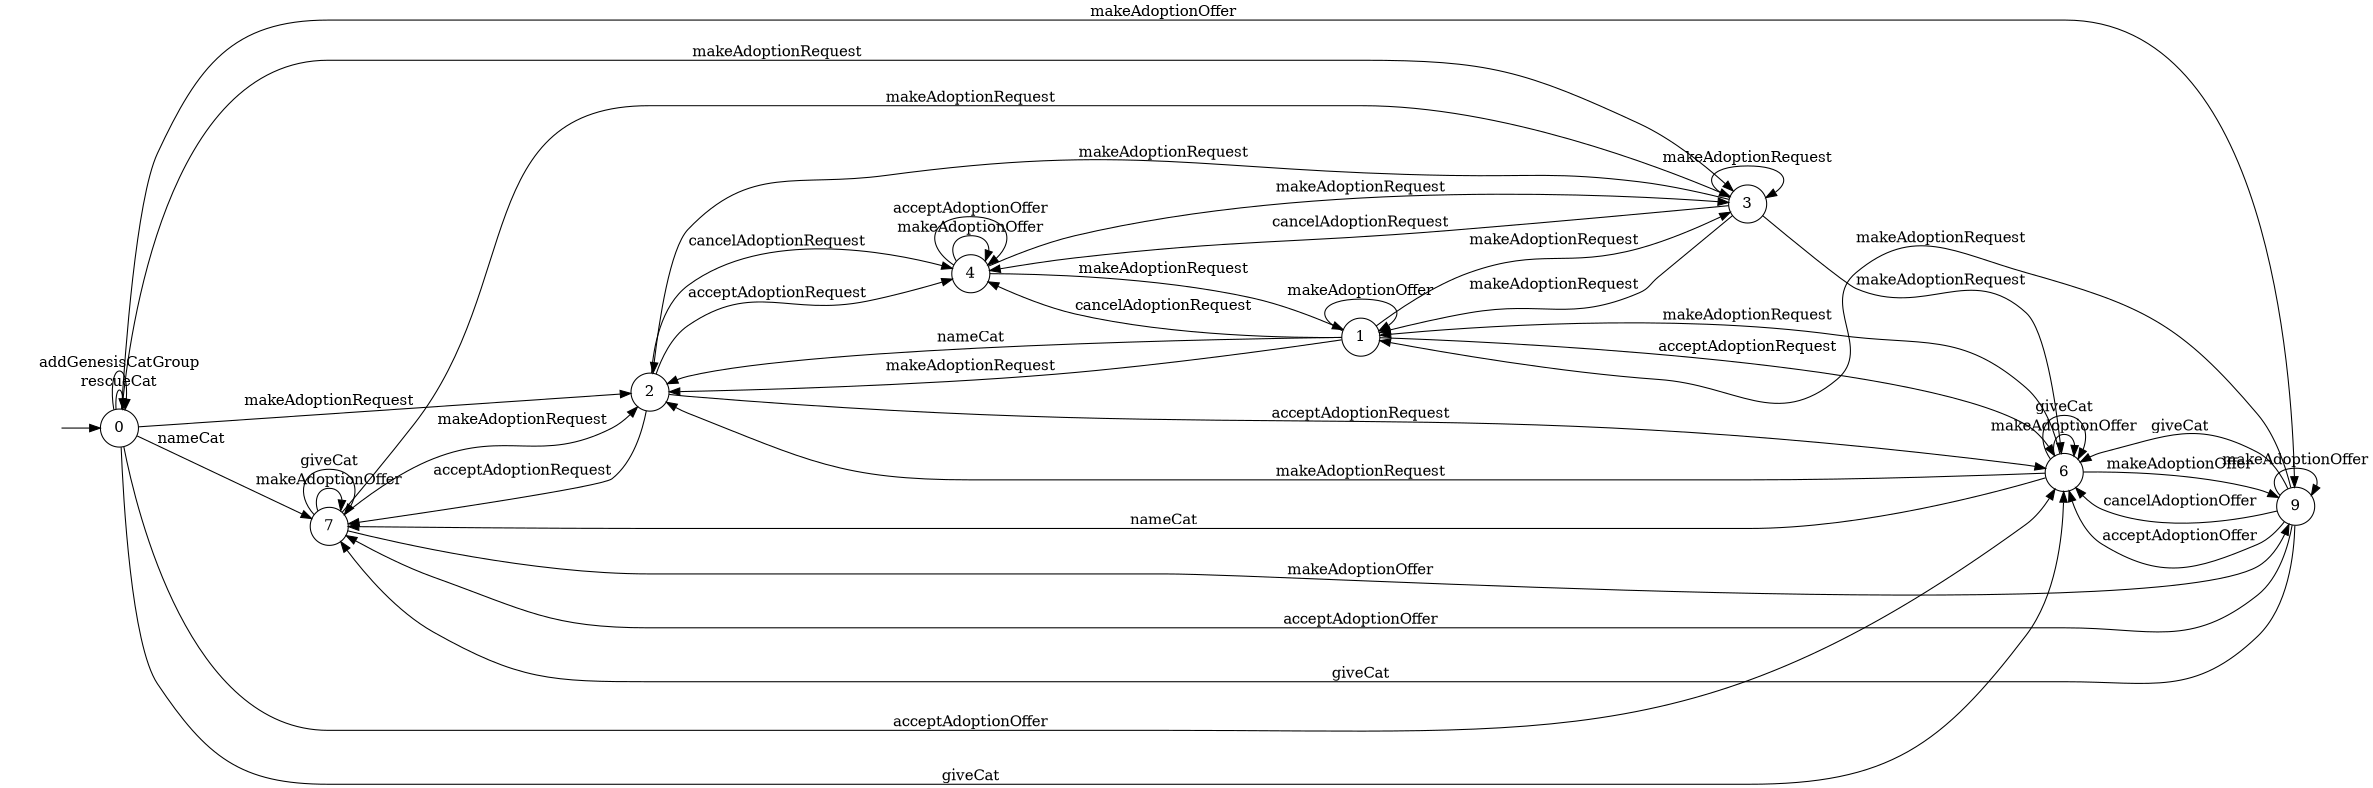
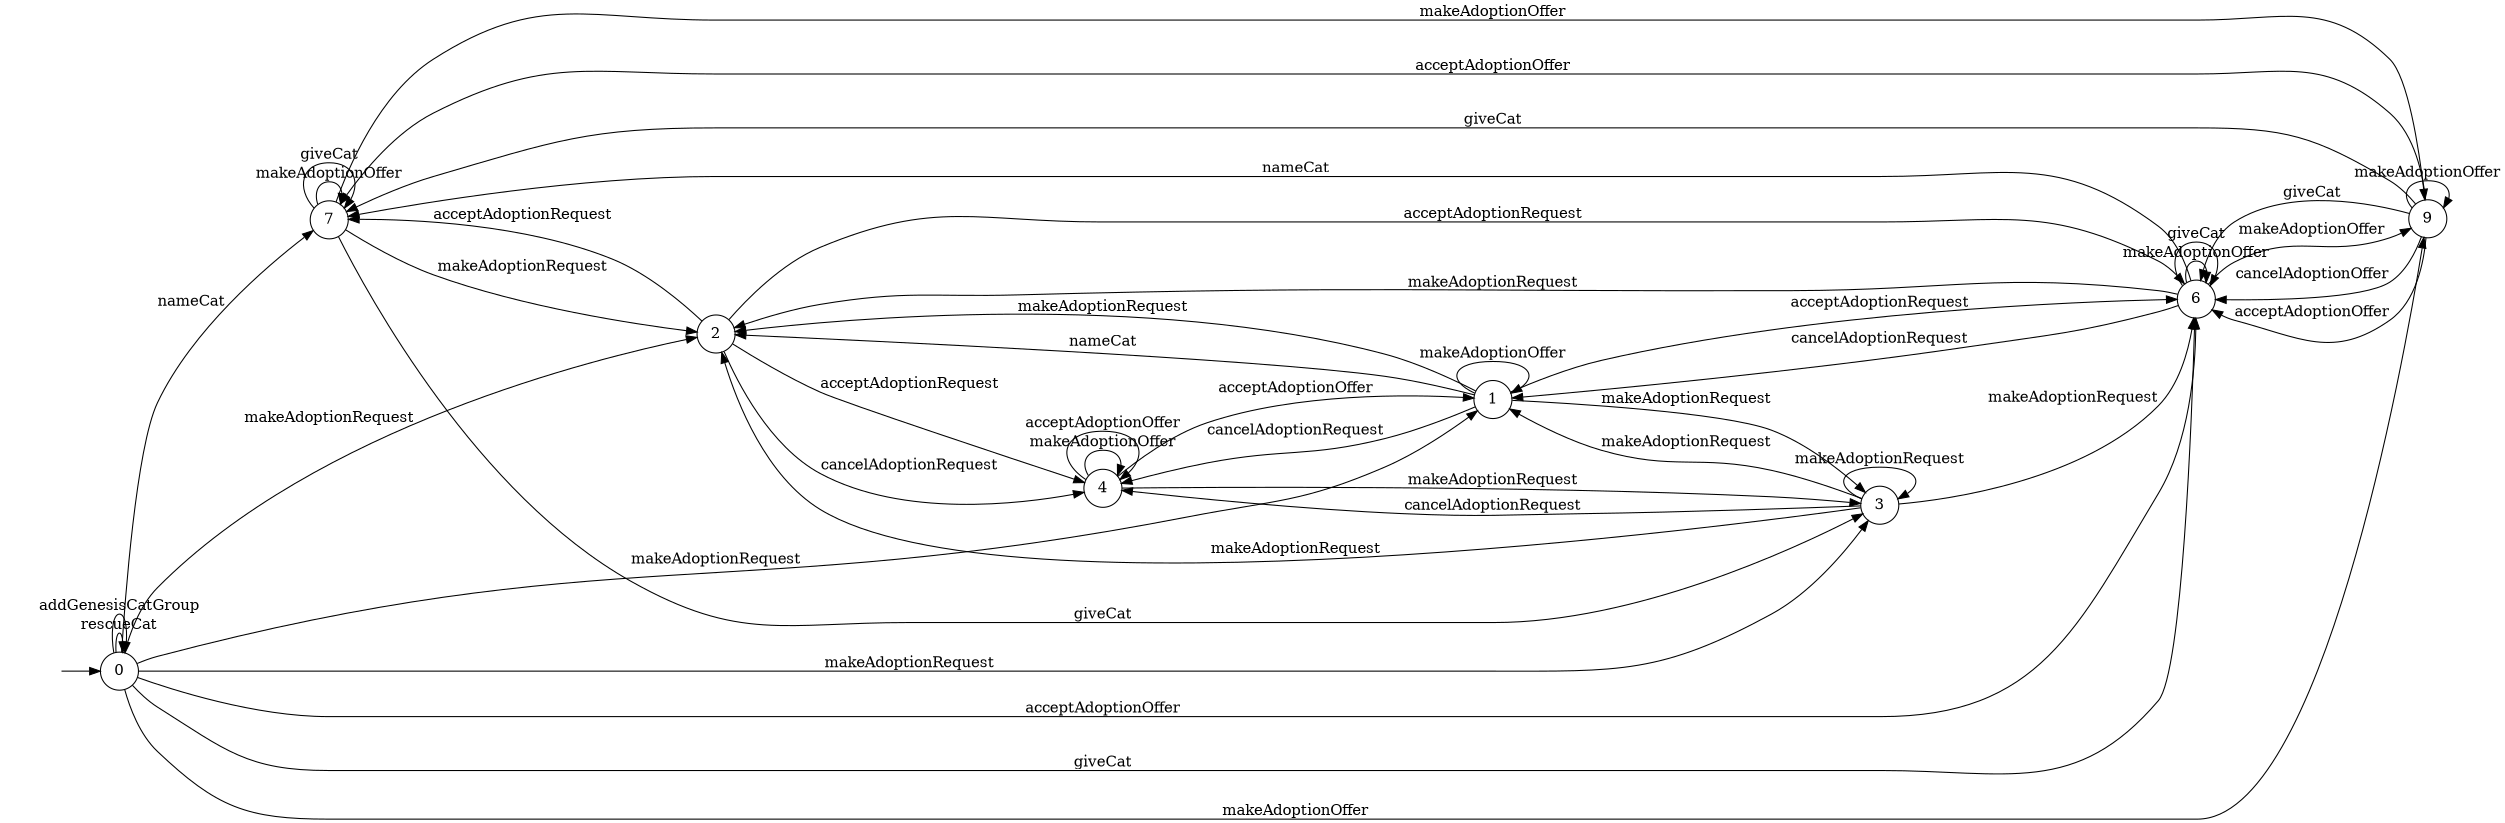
(971, 98) -> (1103, 615)
(1865, 266) -> (811, 566)
(1164, 269) -> (1296, 388)
(1748, 315) -> (1880, 339)
